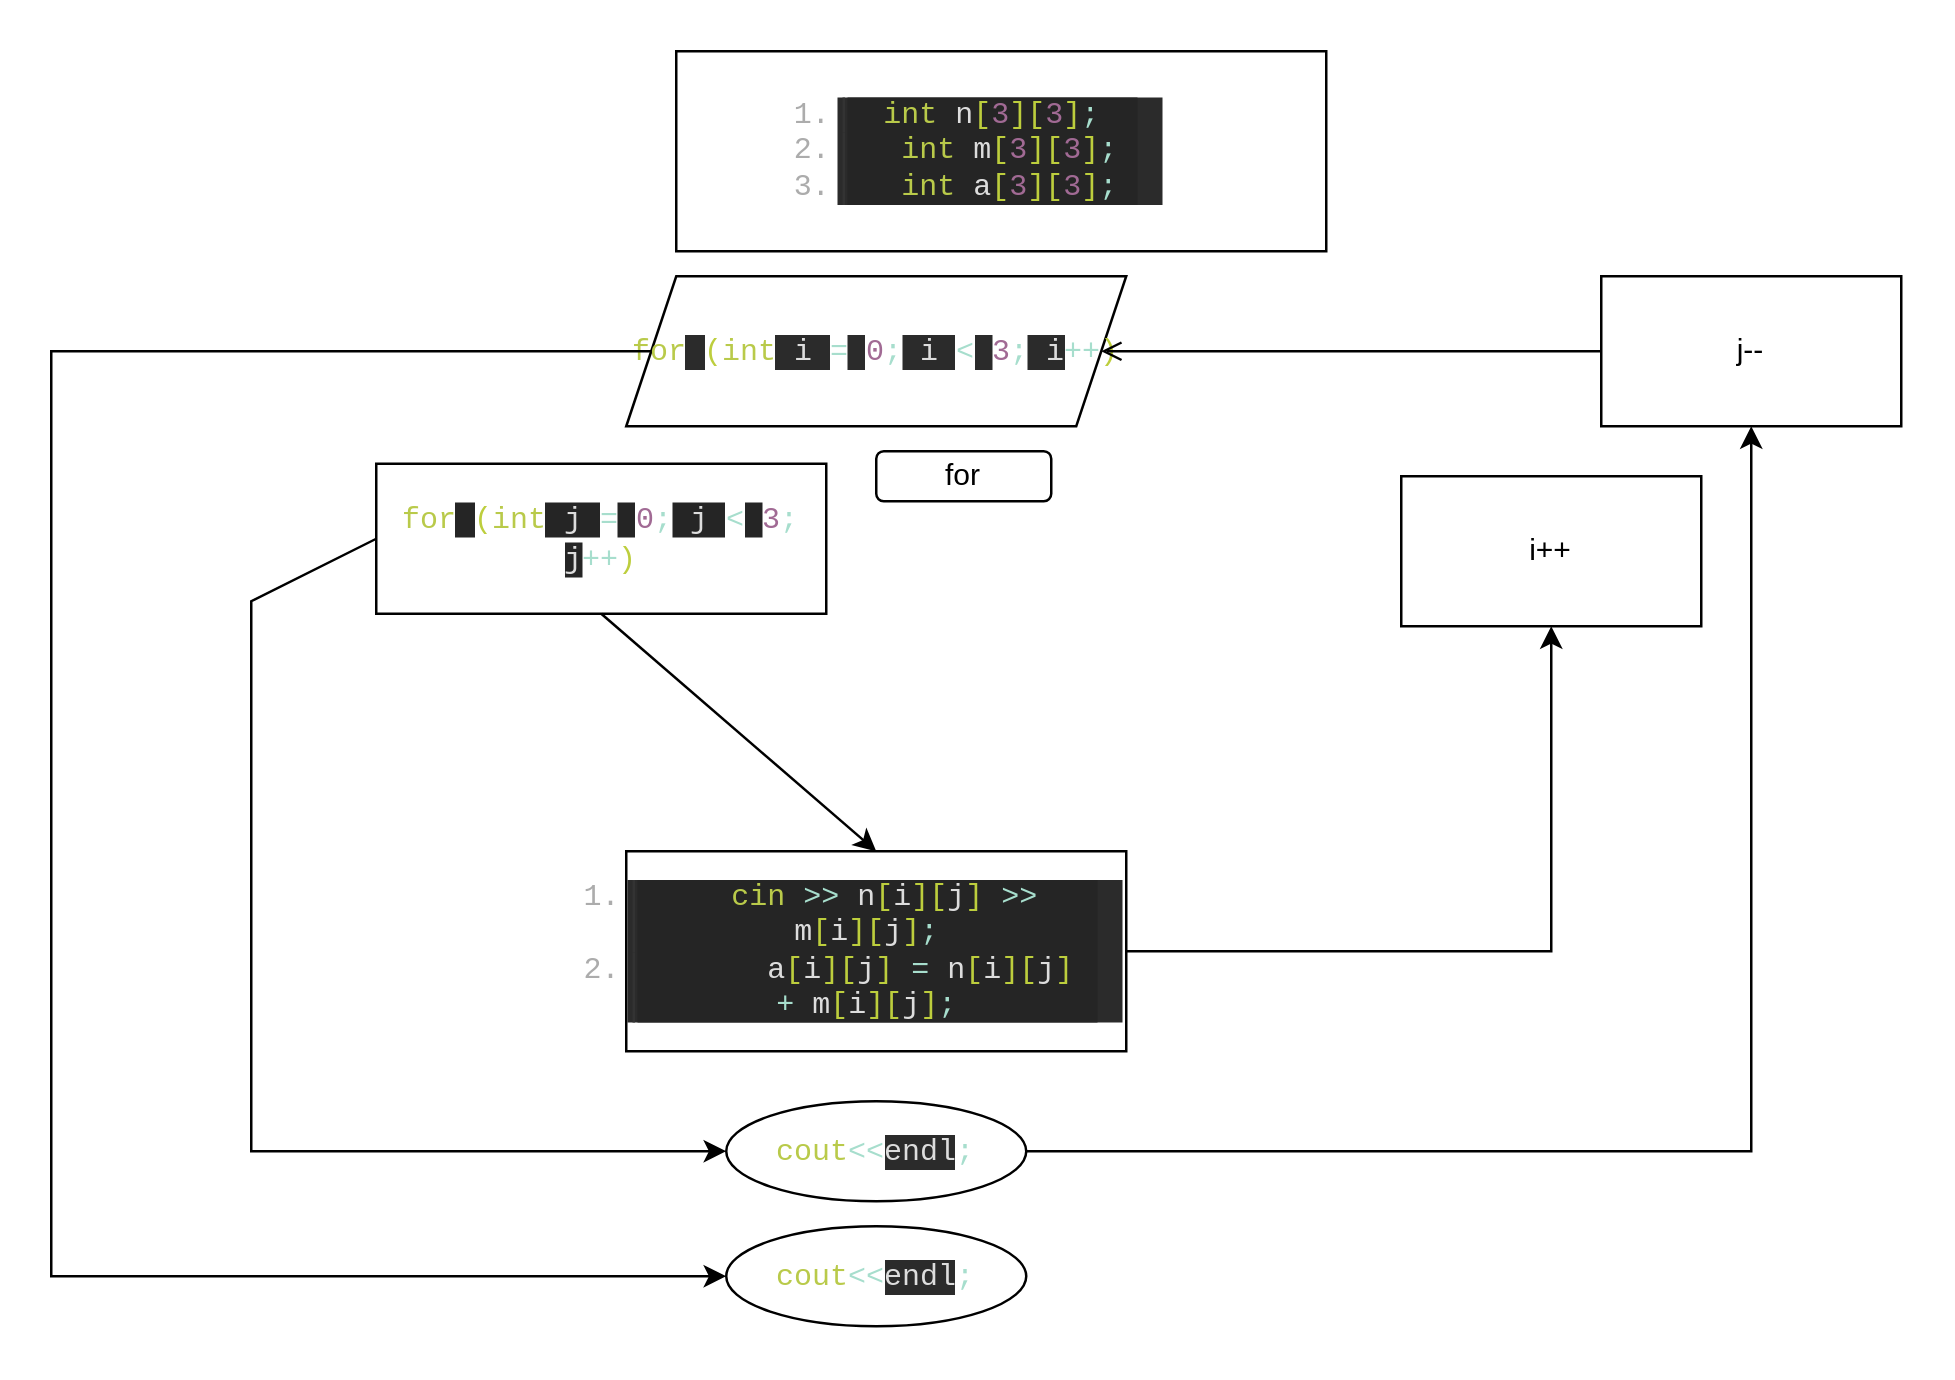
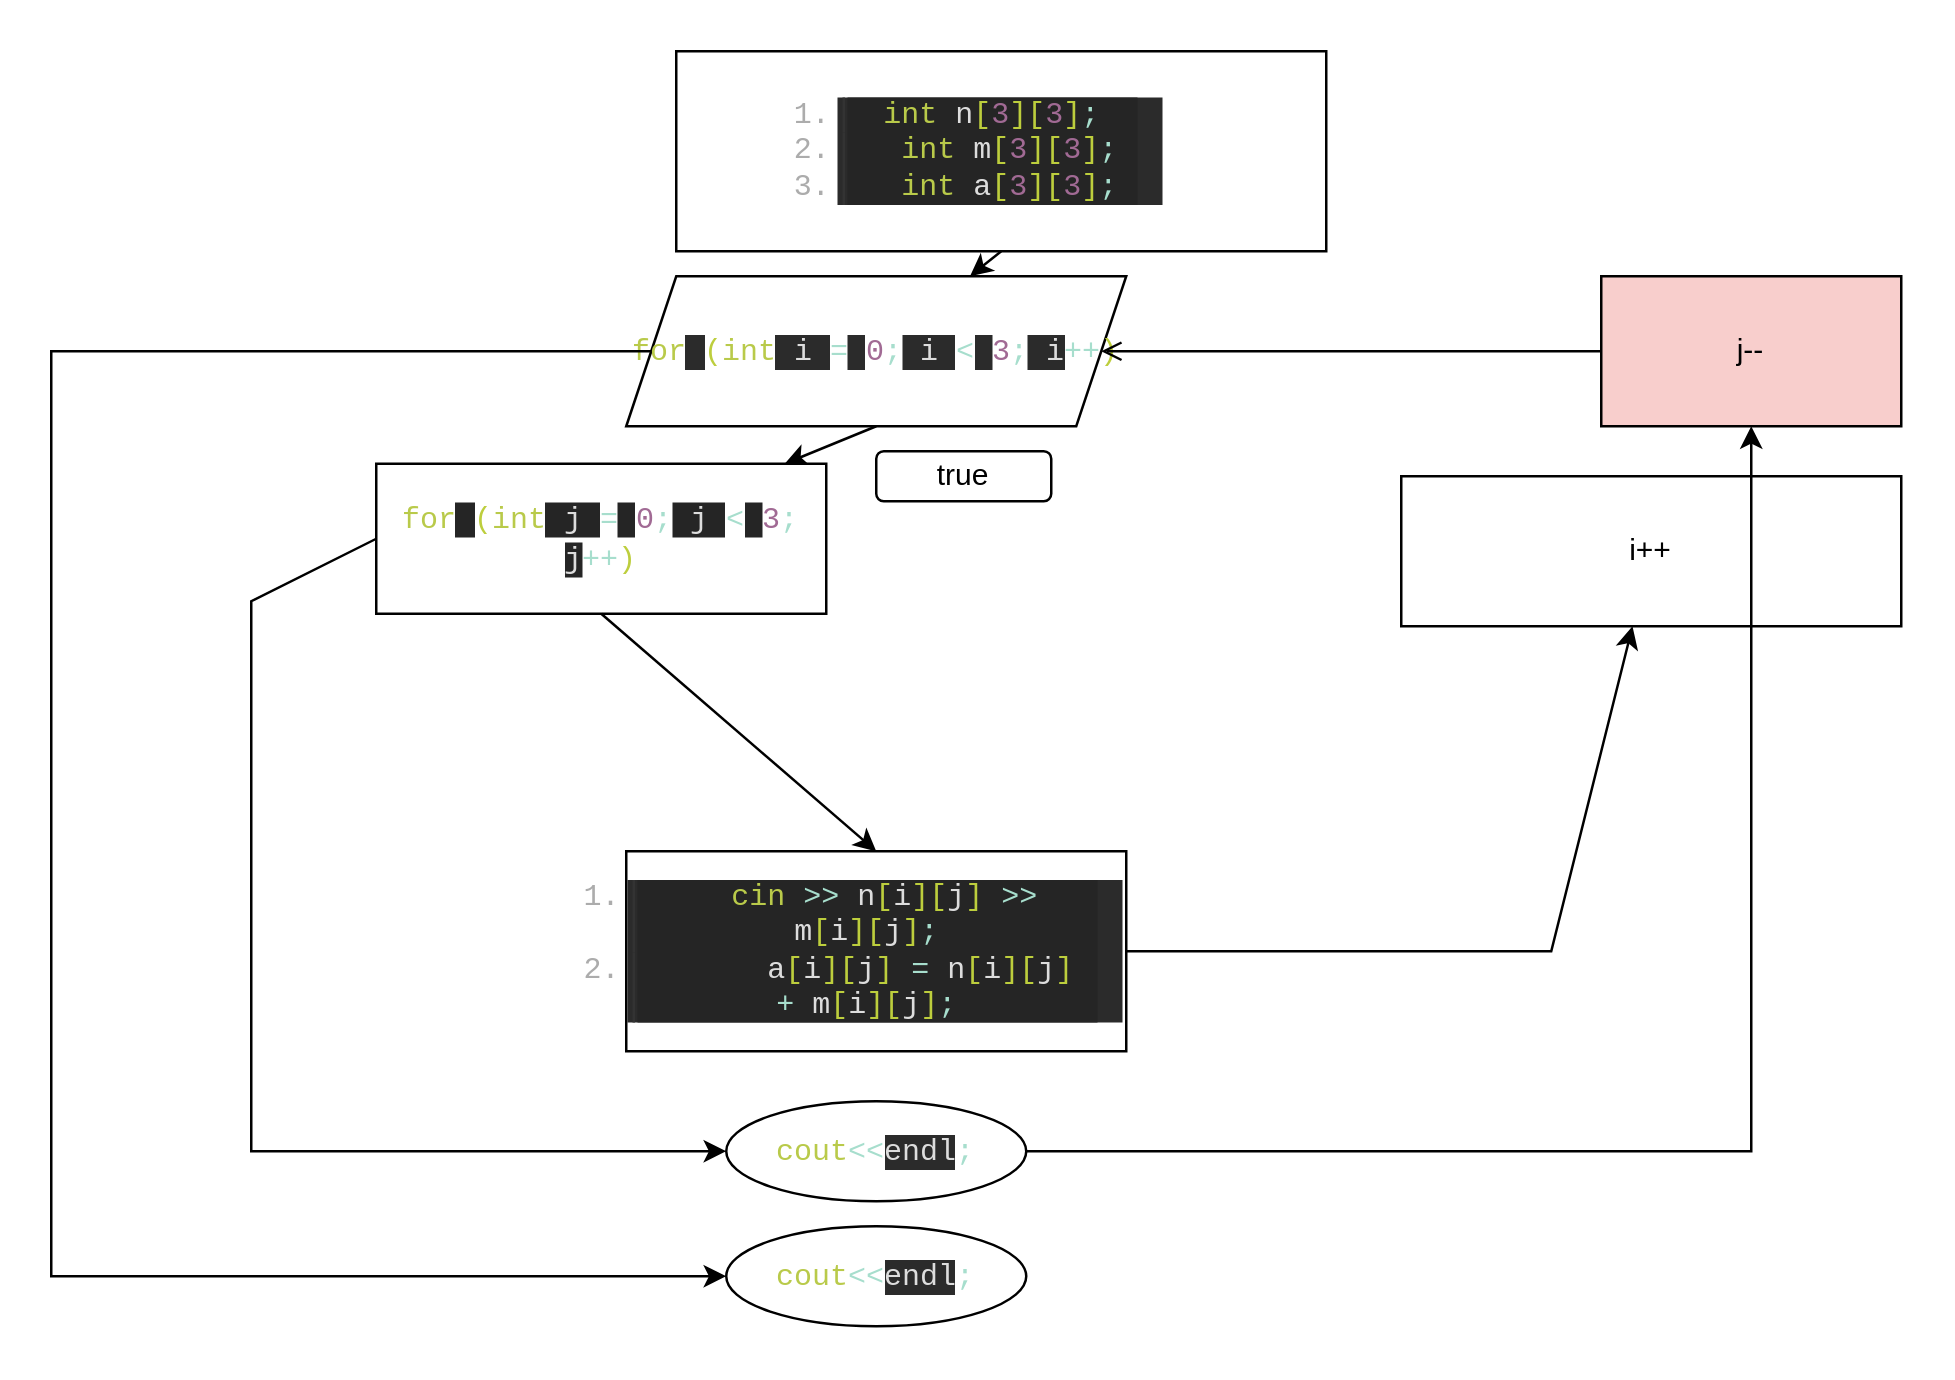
none -> (992, 259)
(1751, 351) -> (1751, 351)
none -> (837, 442)
(964, 476) -> (964, 476)
(1551, 551) -> (1651, 551)
